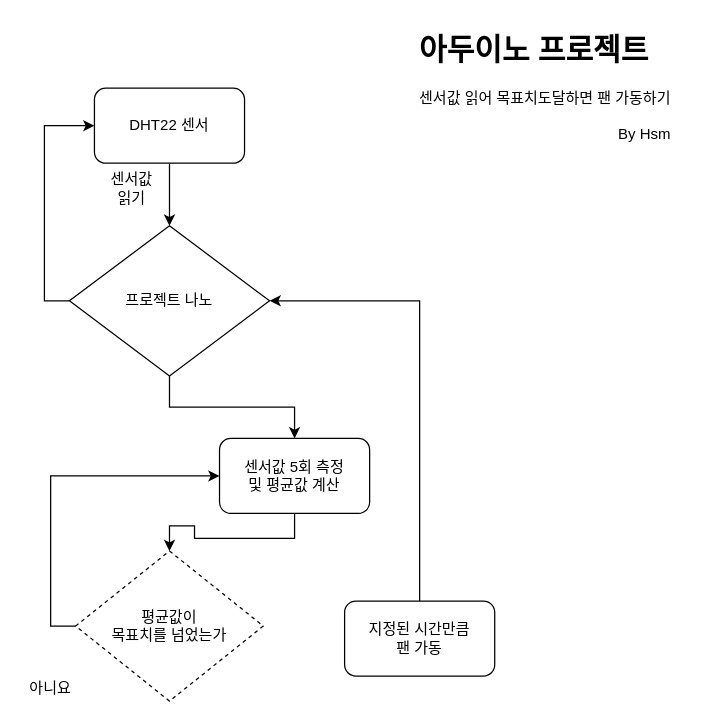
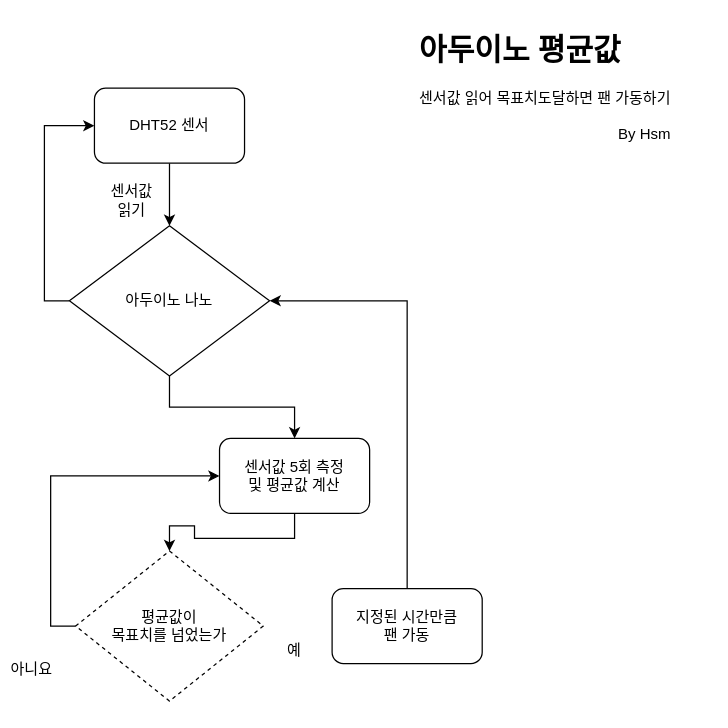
(556, 40) -> (556, 40)
(169, 126) -> (169, 126)
(132, 188) -> (132, 201)
(169, 301) -> (169, 301)
(419, 638) -> (407, 626)
none -> (294, 651)
(51, 688) -> (32, 669)
